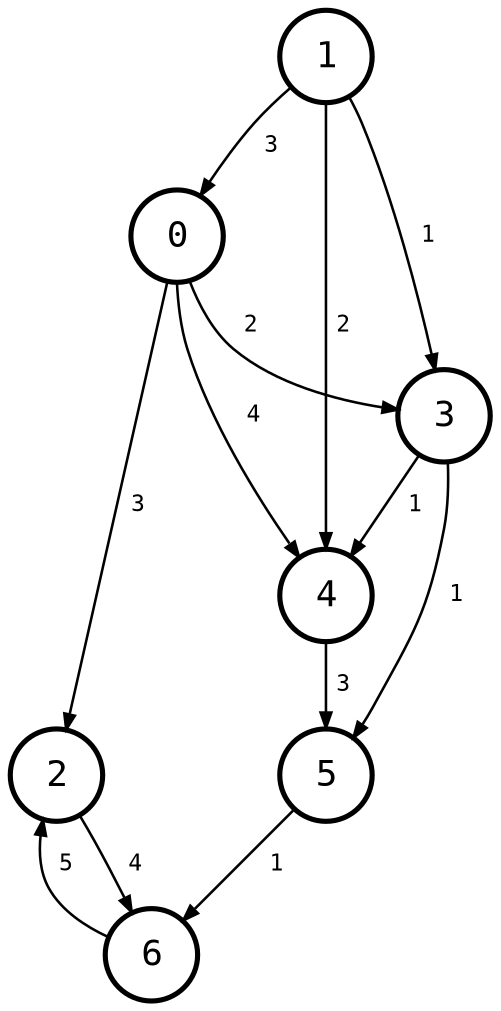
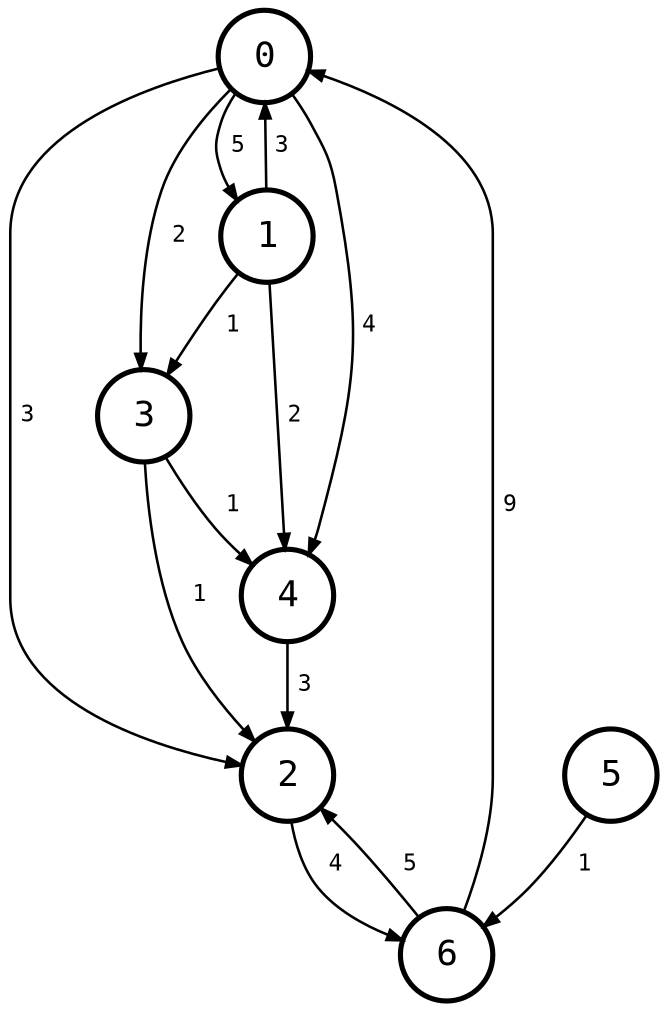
none -> (217, 139)
none -> (493, 451)
(426, 600) -> (169, 606)
(326, 677) -> (287, 677)
